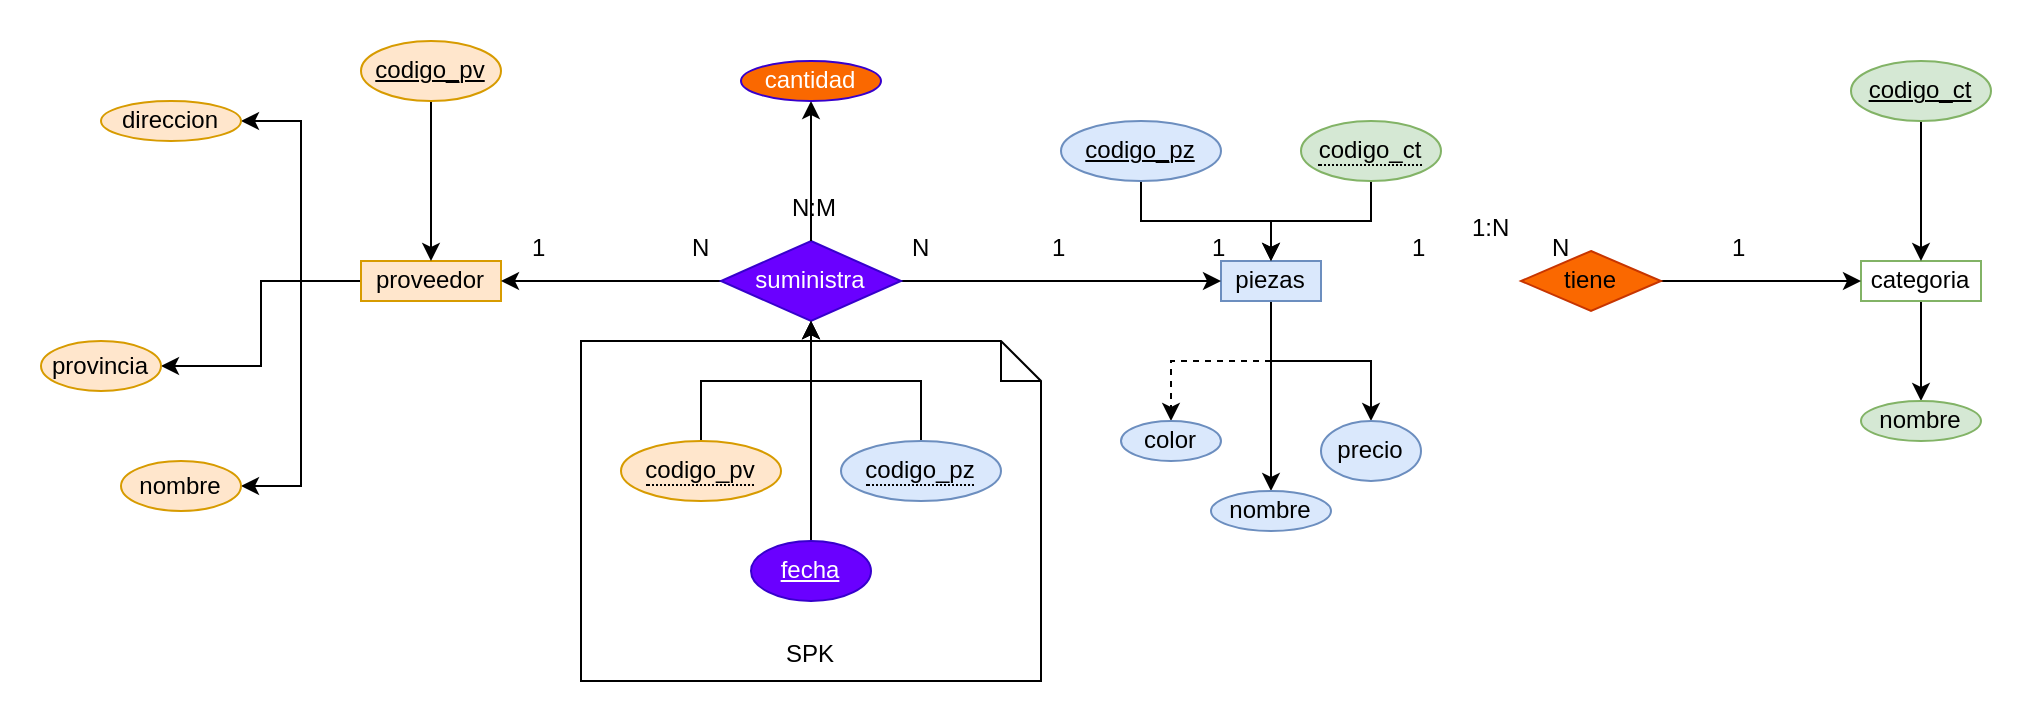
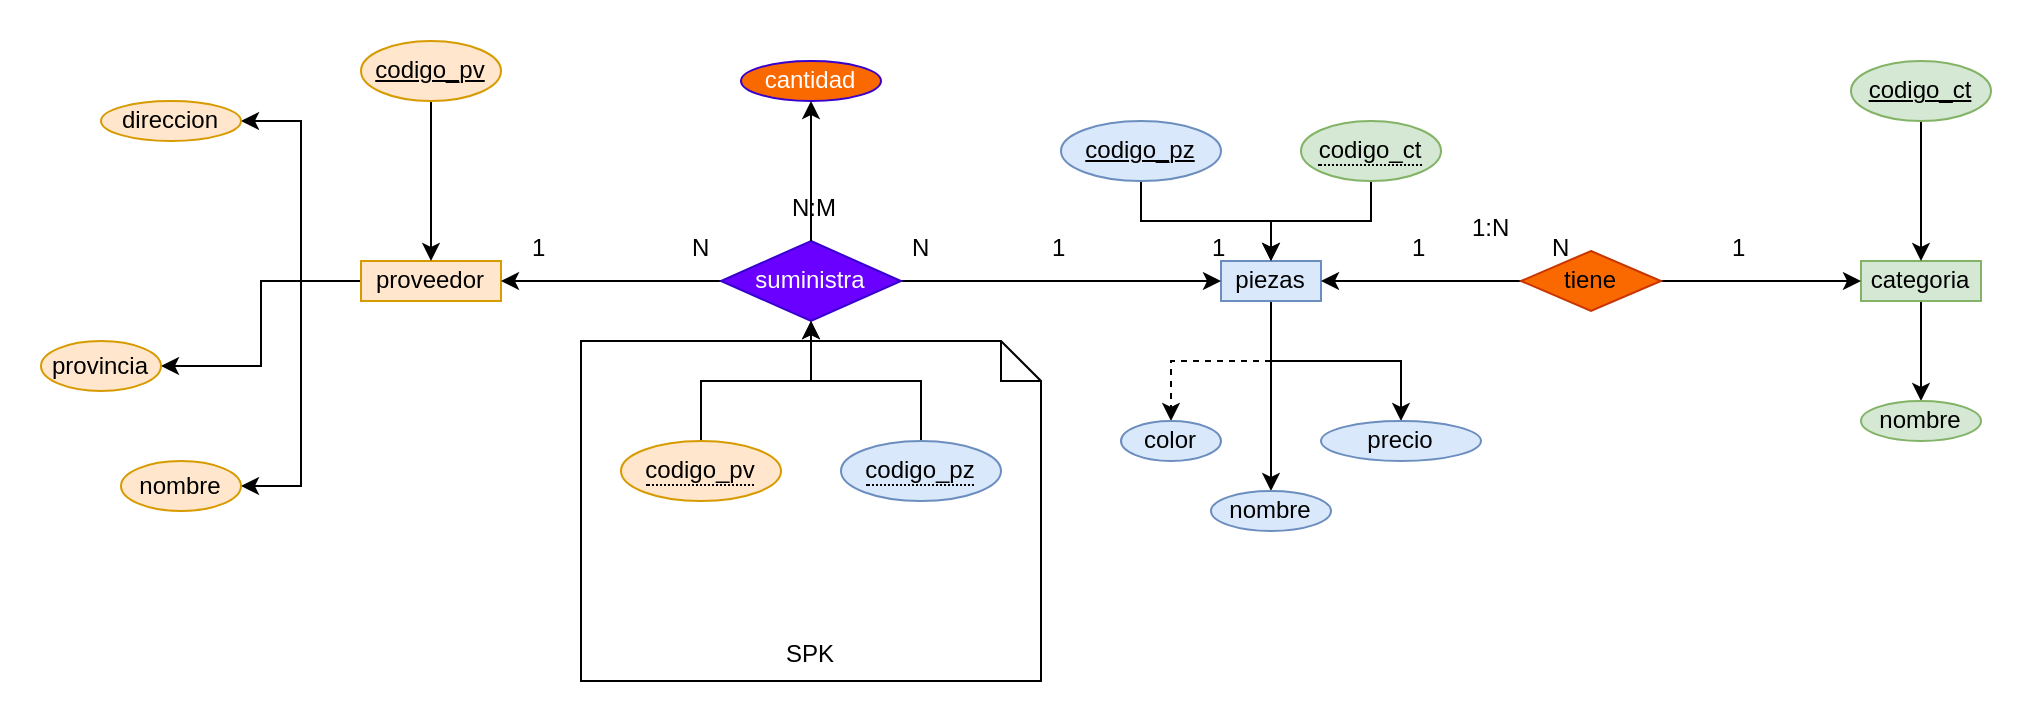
none -> (1428, 281)
(1921, 281) -> (1921, 281)
(1371, 451) -> (1401, 441)
(811, 463) -> none
(811, 571) -> none
